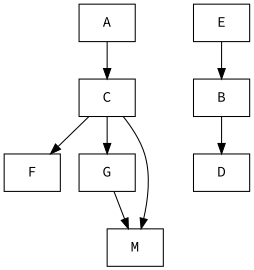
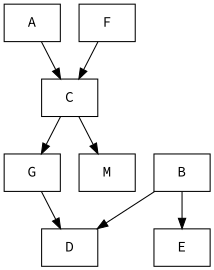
(222, 55) -> (182, 205)
(73, 132) -> (91, 56)
(119, 205) -> (49, 205)
